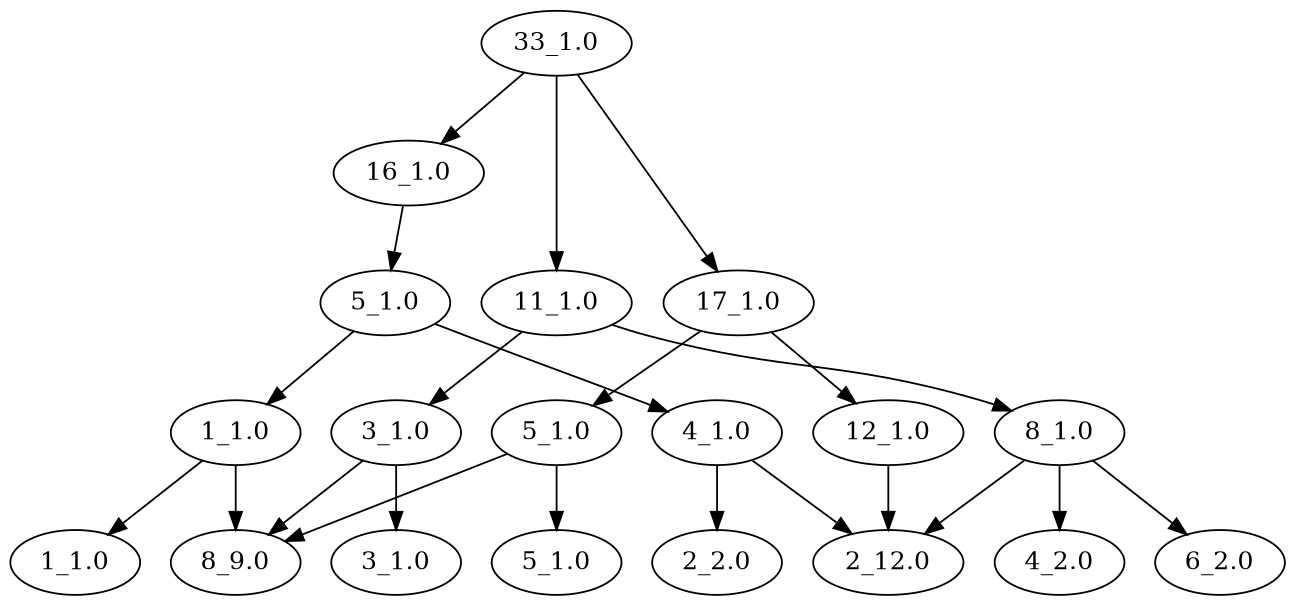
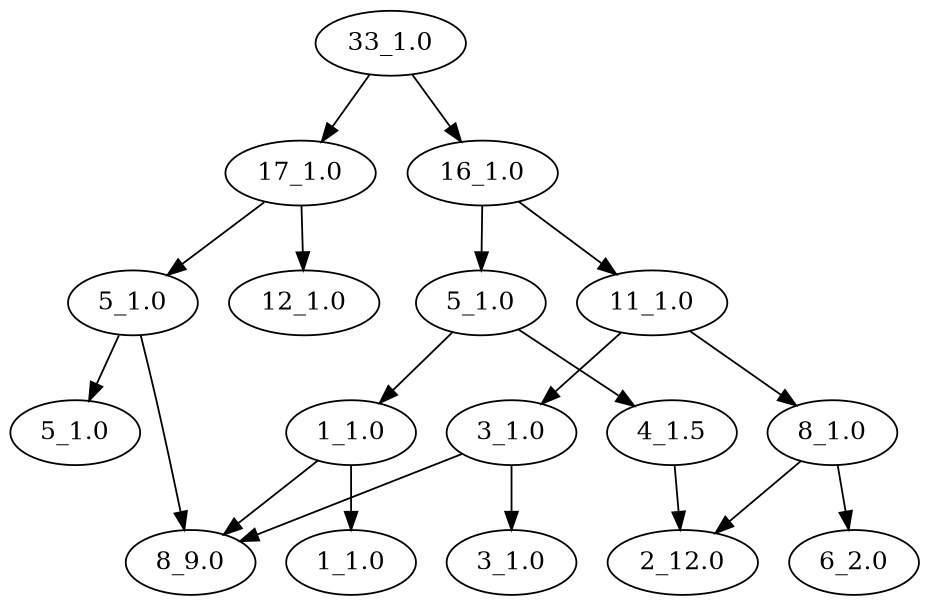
(557, 164) -> (560, 232)
(717, 433) -> (672, 433)
(888, 489) -> none
(717, 562) -> none
(1060, 562) -> none
